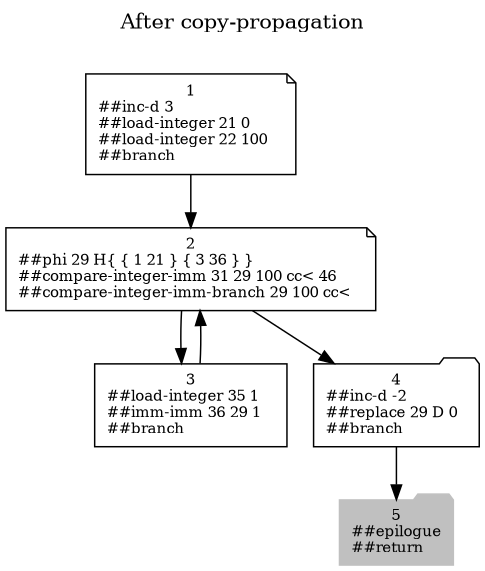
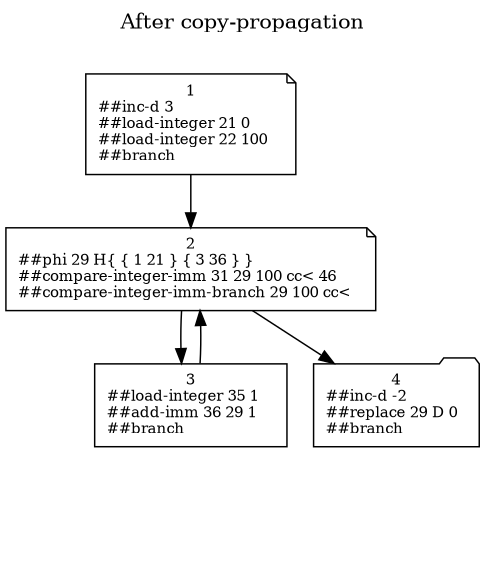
(191, 405) -> (191, 405)
(396, 532) -> none
